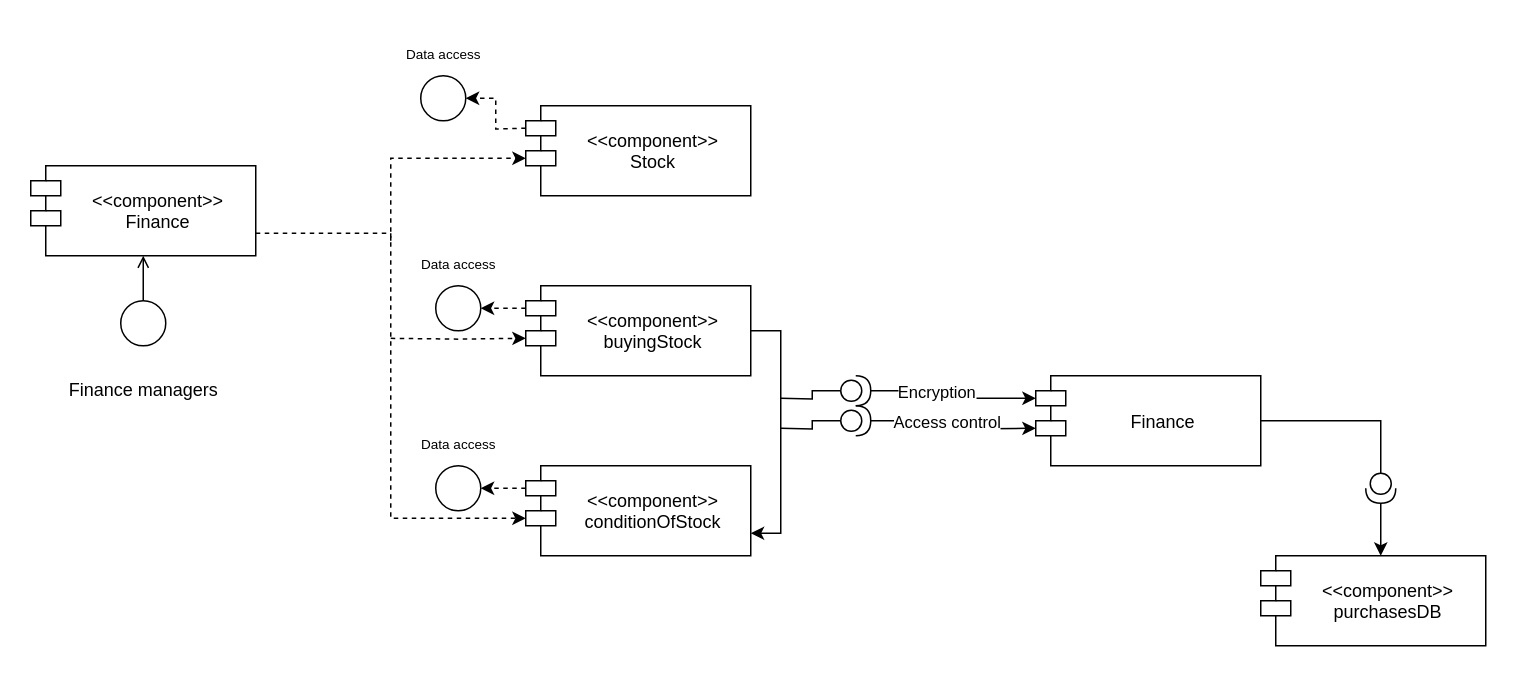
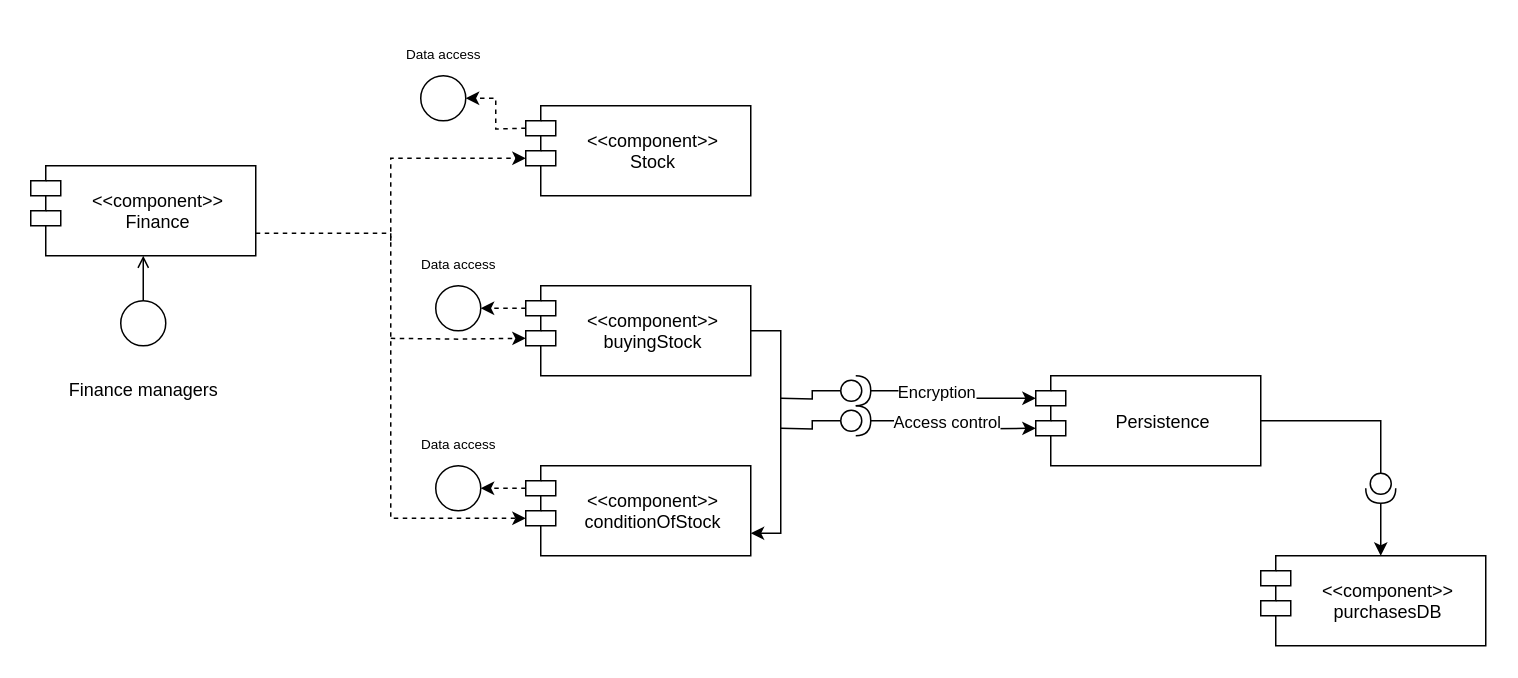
(1163, 422) -> (1163, 422)
